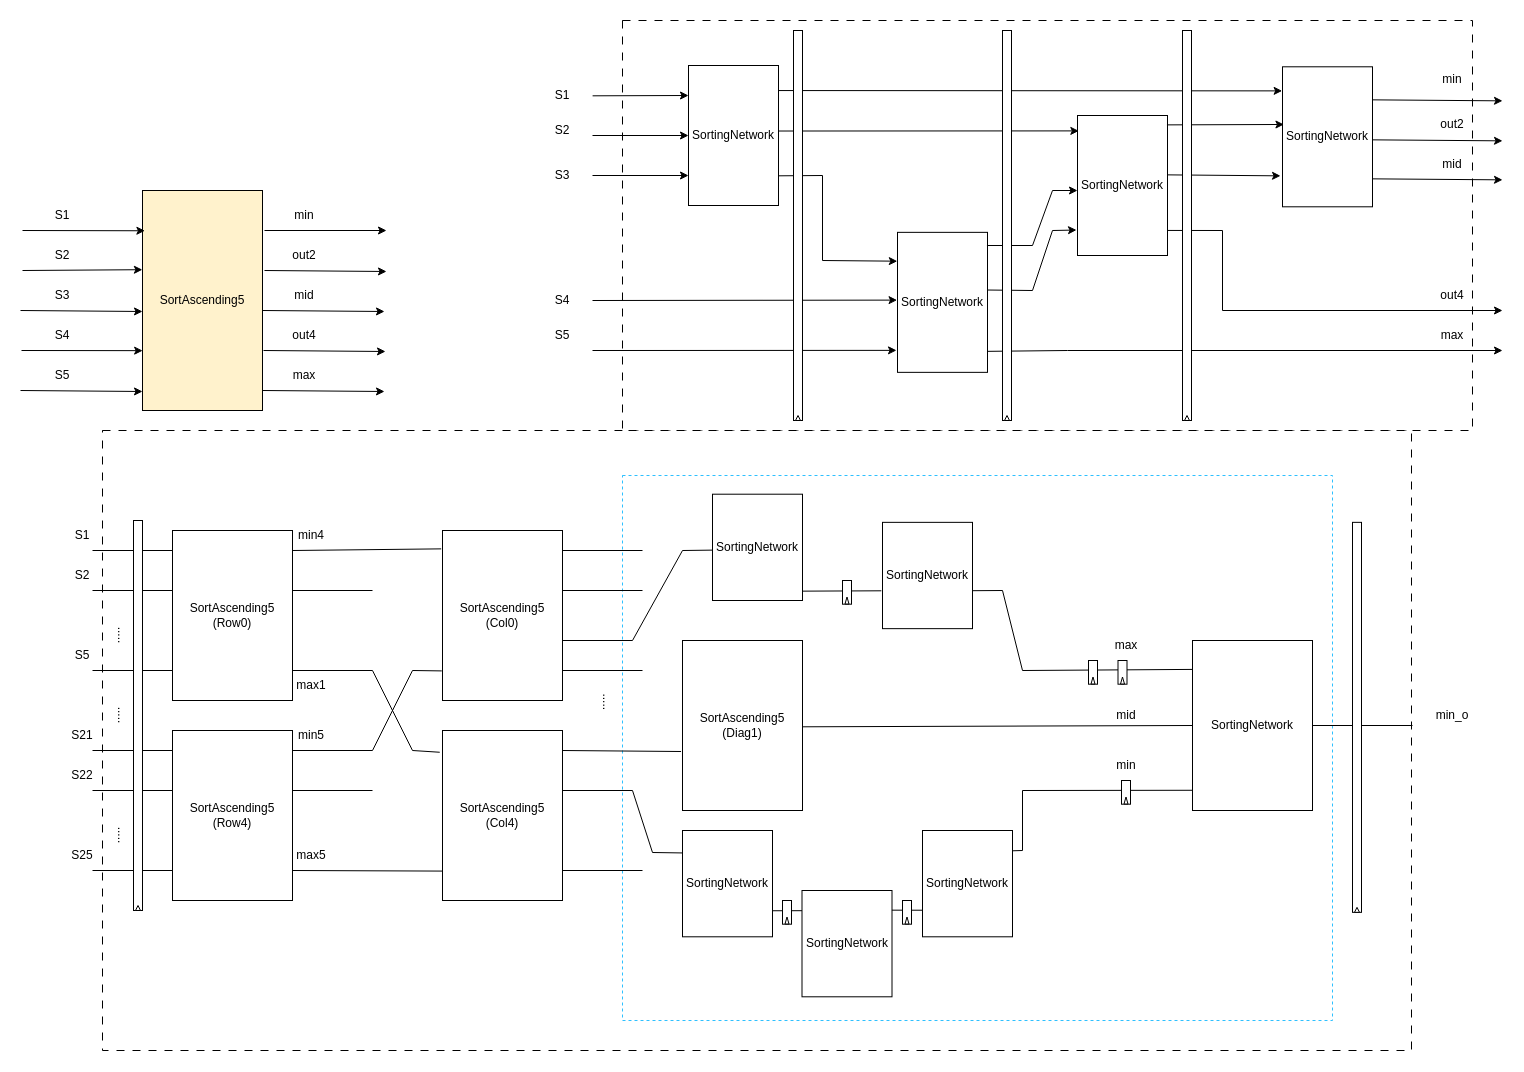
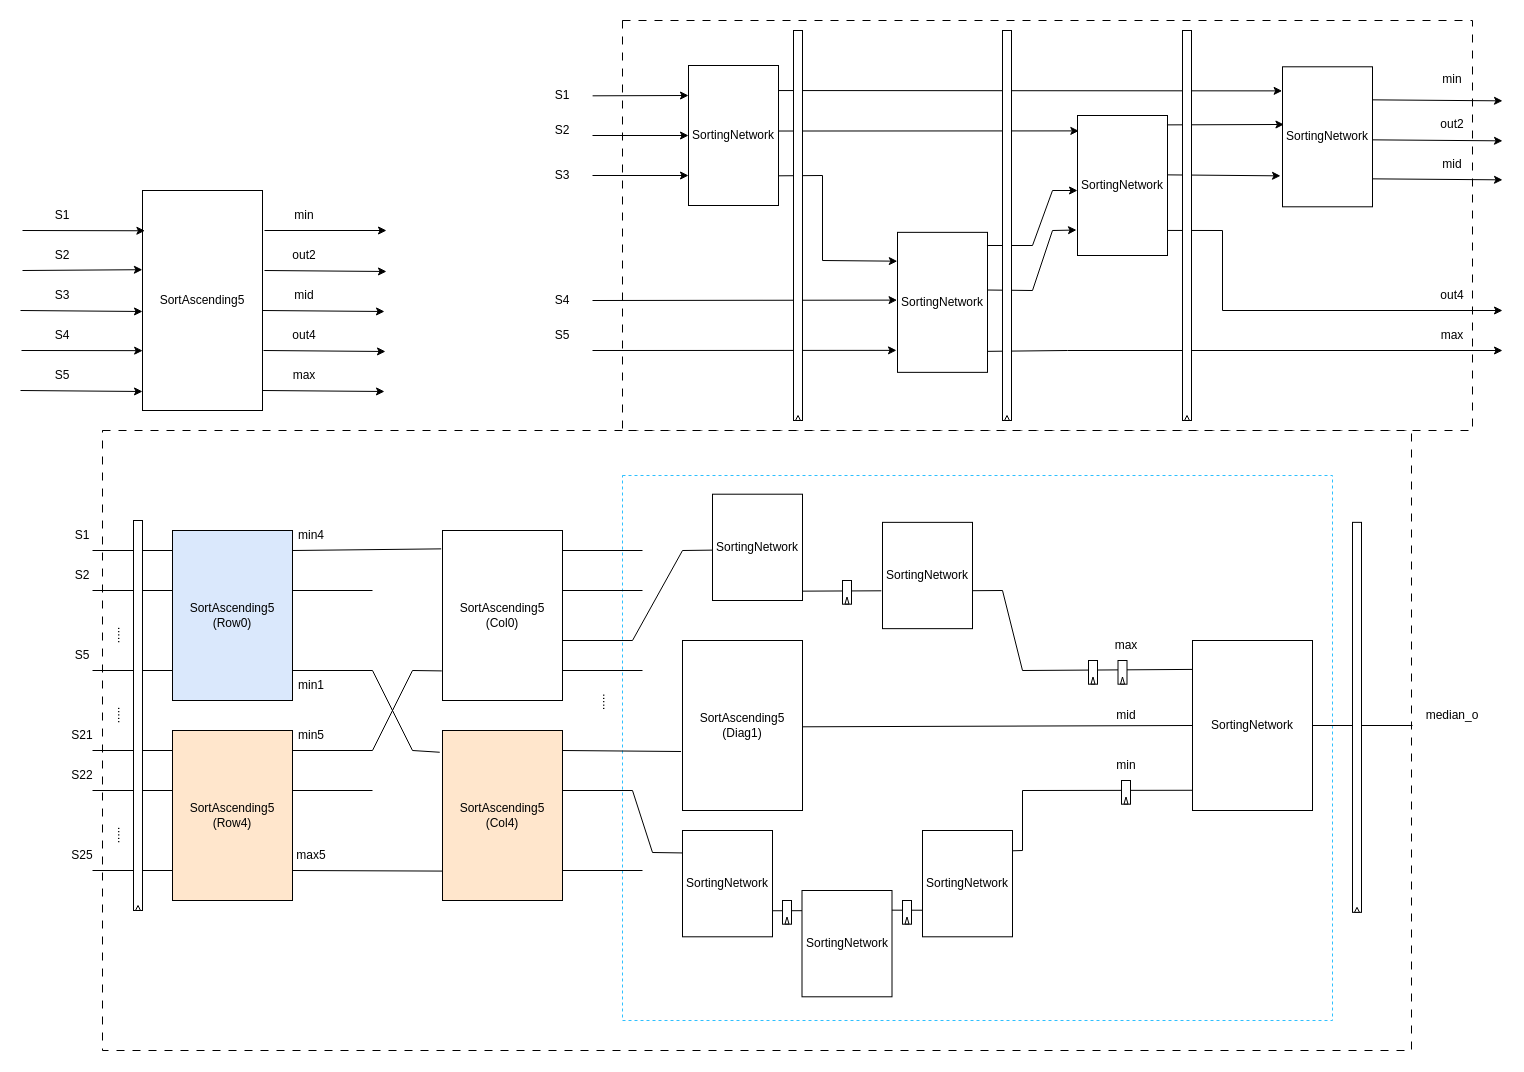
(203, 301) -> (203, 301)
(233, 616) -> (233, 616)
(312, 686) -> (312, 686)
(1453, 716) -> (1453, 716)
(233, 816) -> (233, 816)
(503, 816) -> (503, 816)
